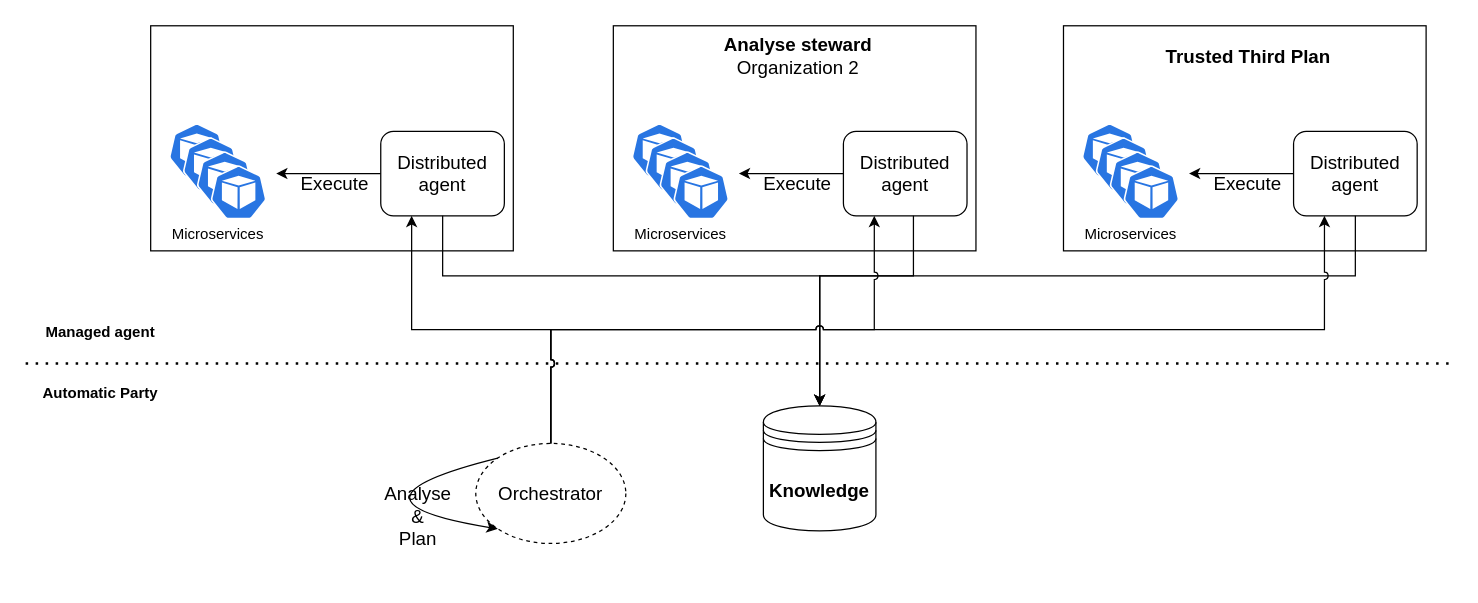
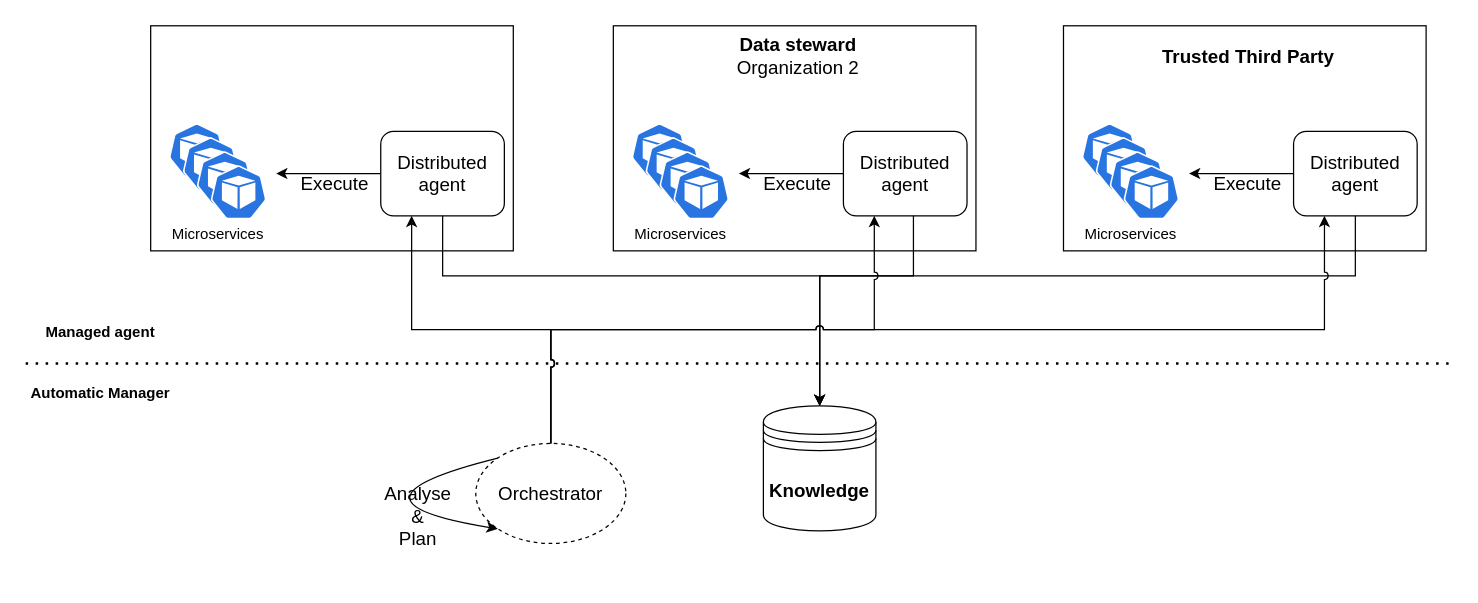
(798, 56) -> (798, 56)
(1248, 56) -> (1248, 56)
(101, 393) -> (101, 393)
